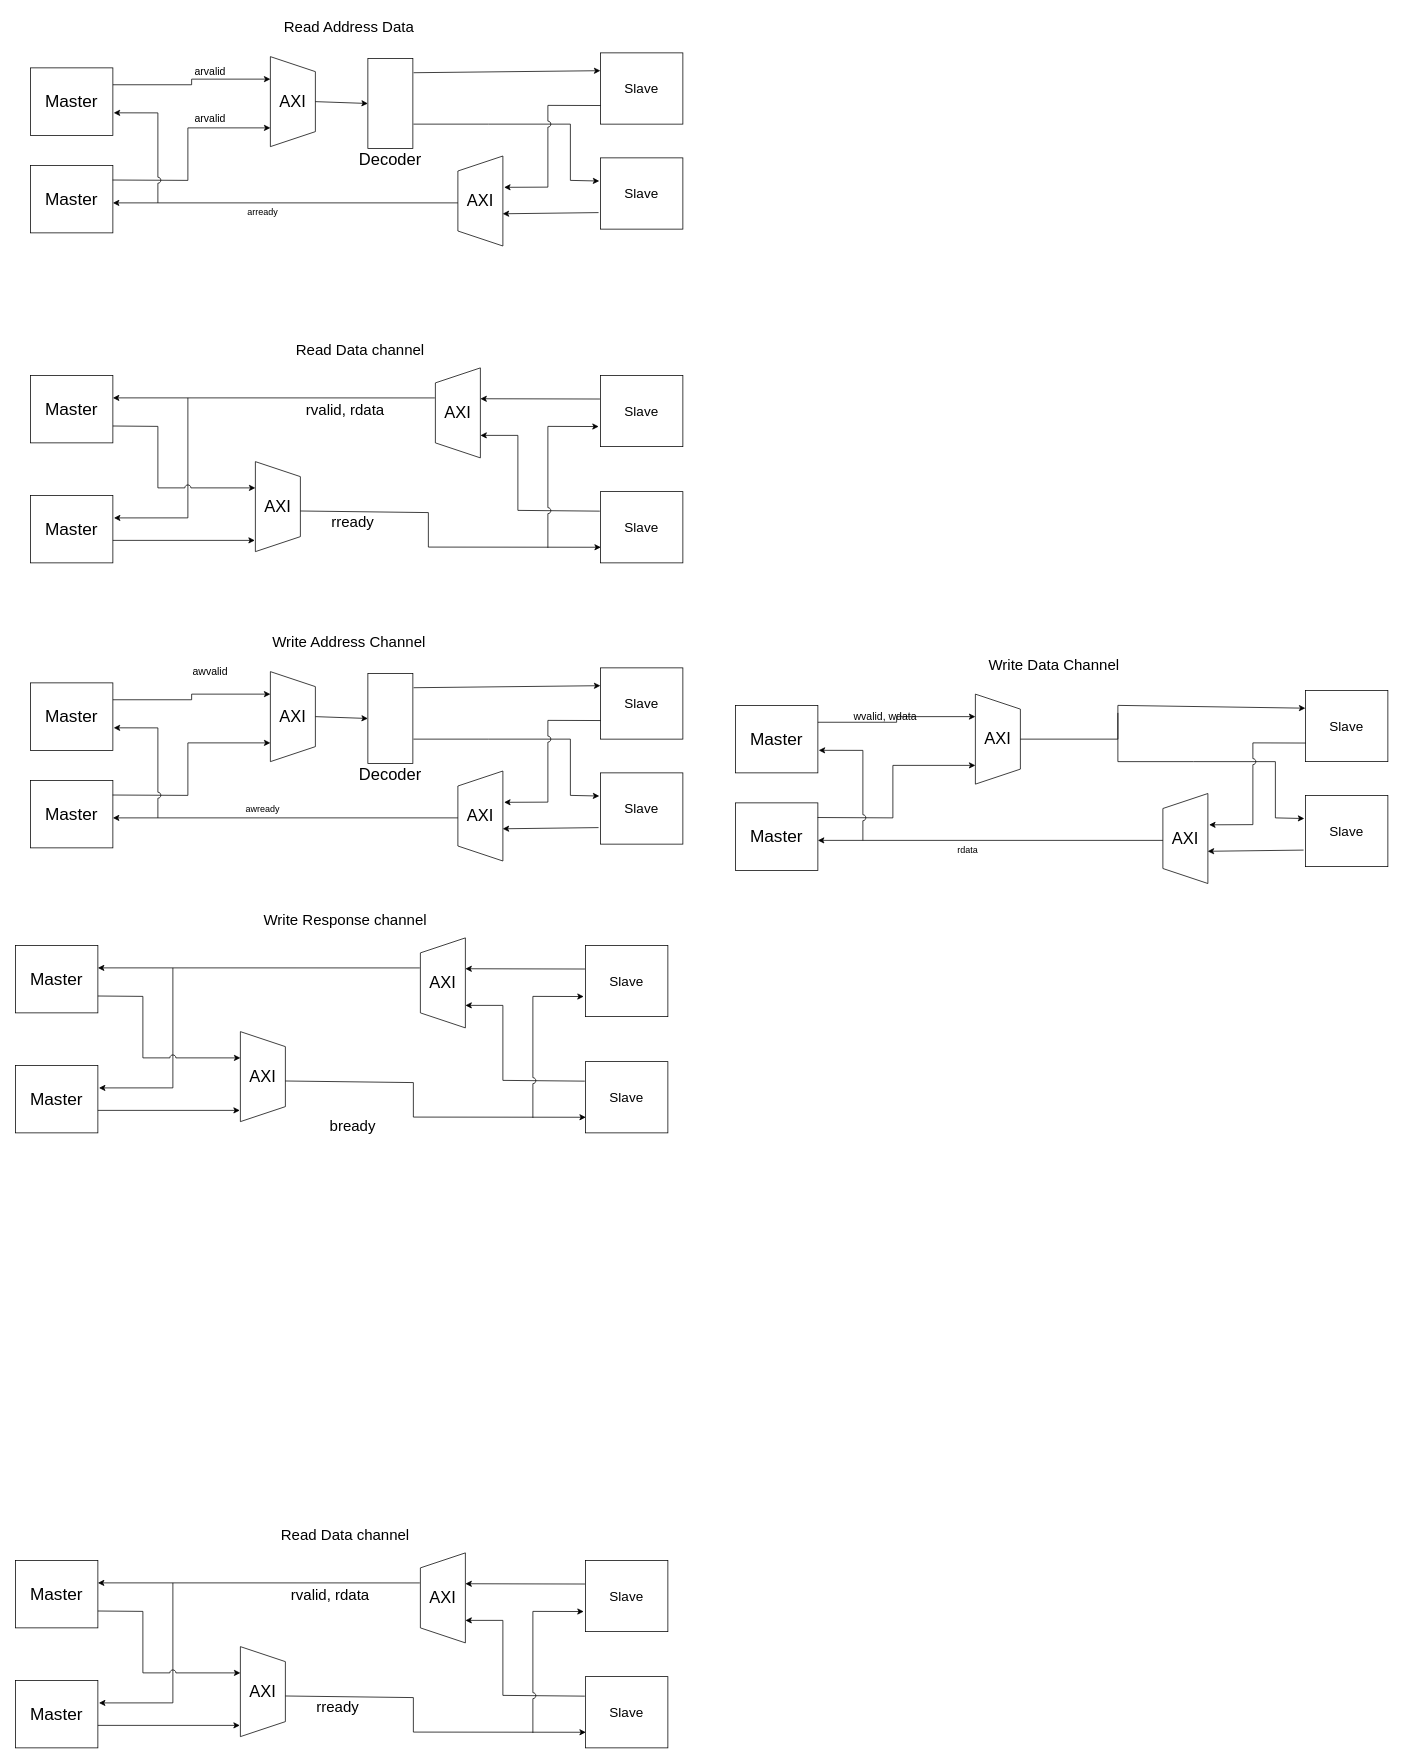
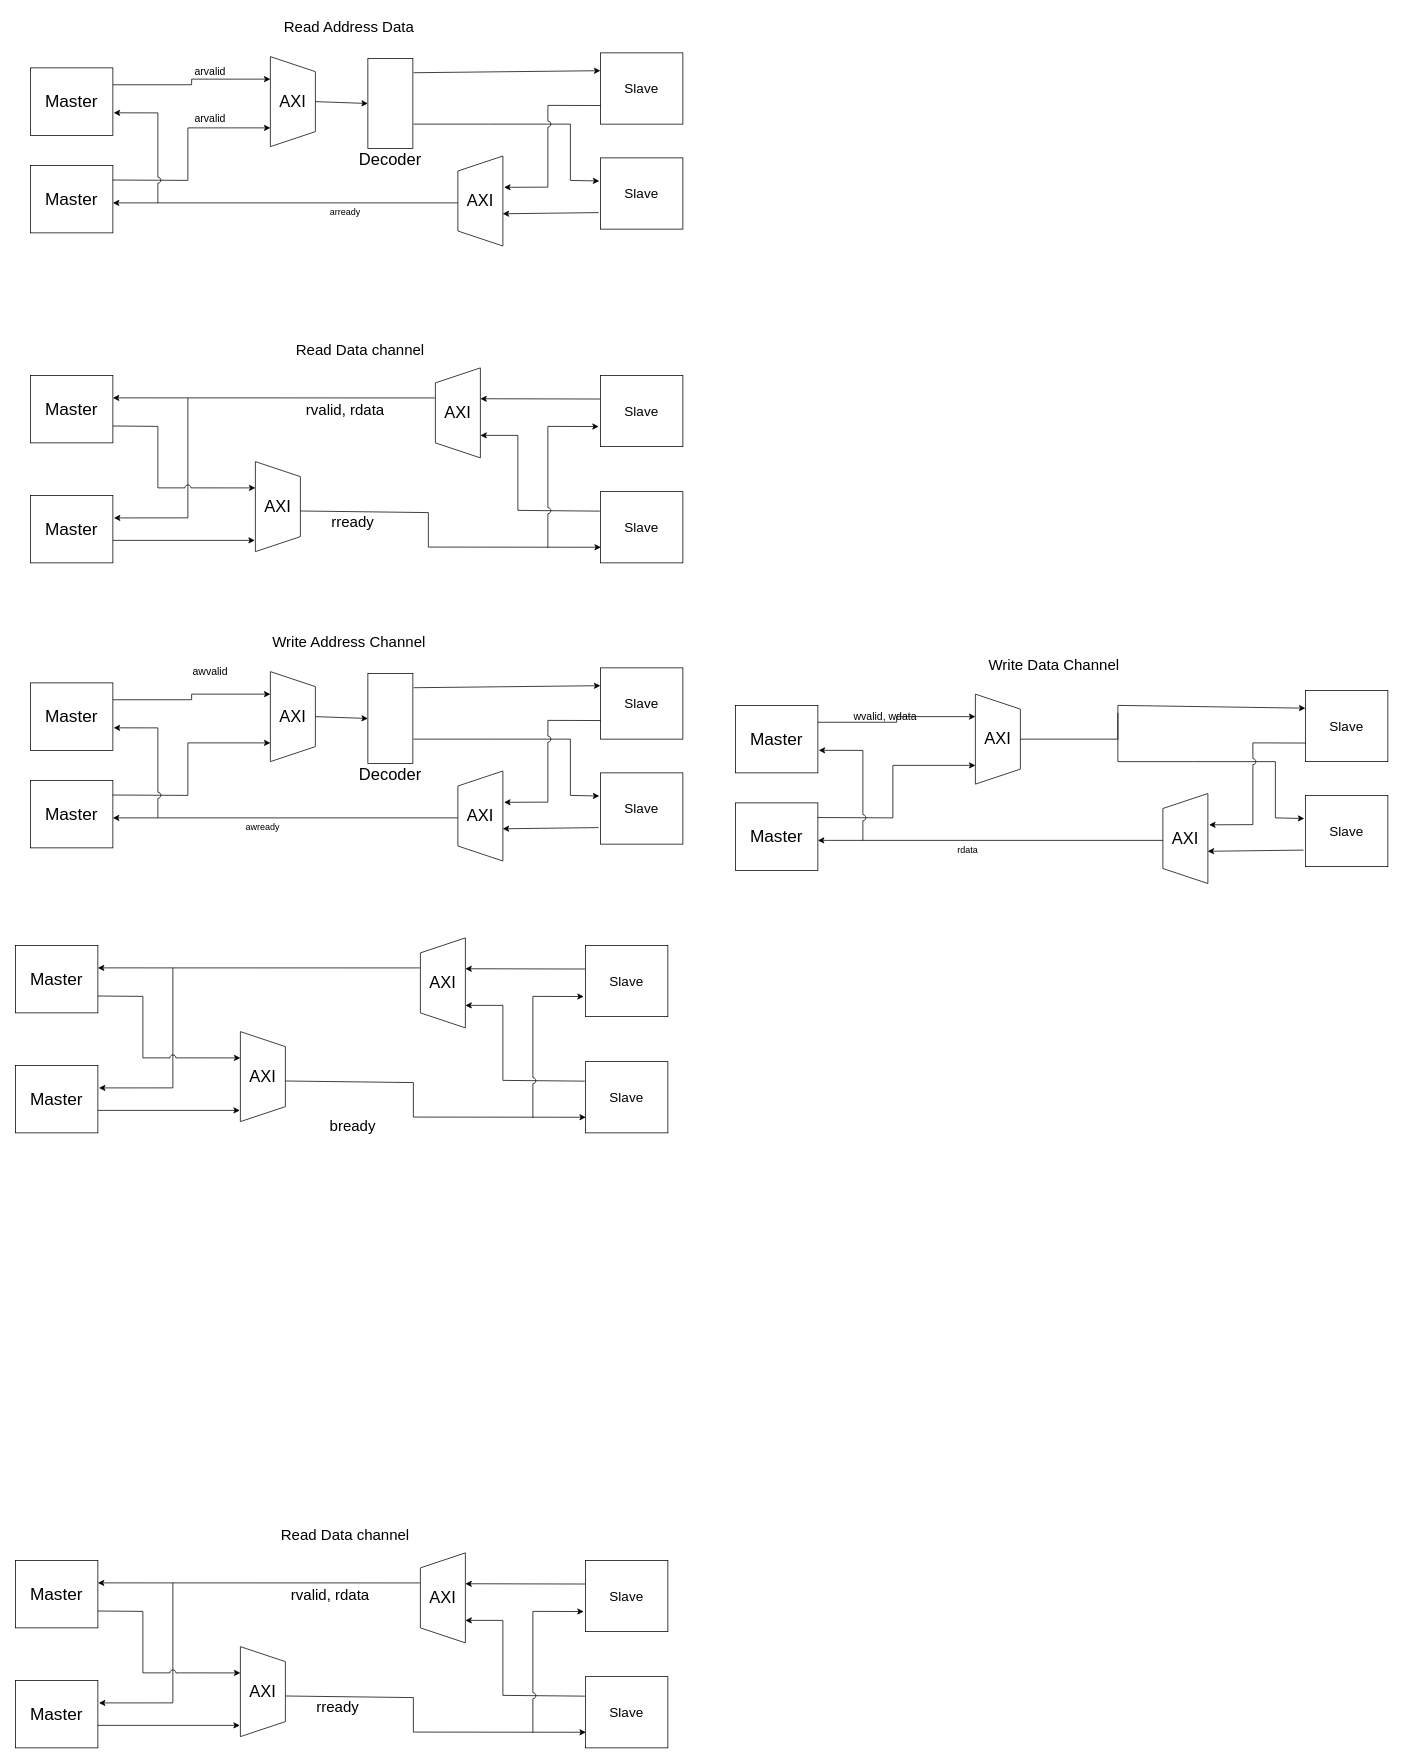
(263, 212) -> (345, 212)
(263, 809) -> (263, 827)
(345, 919) -> none
